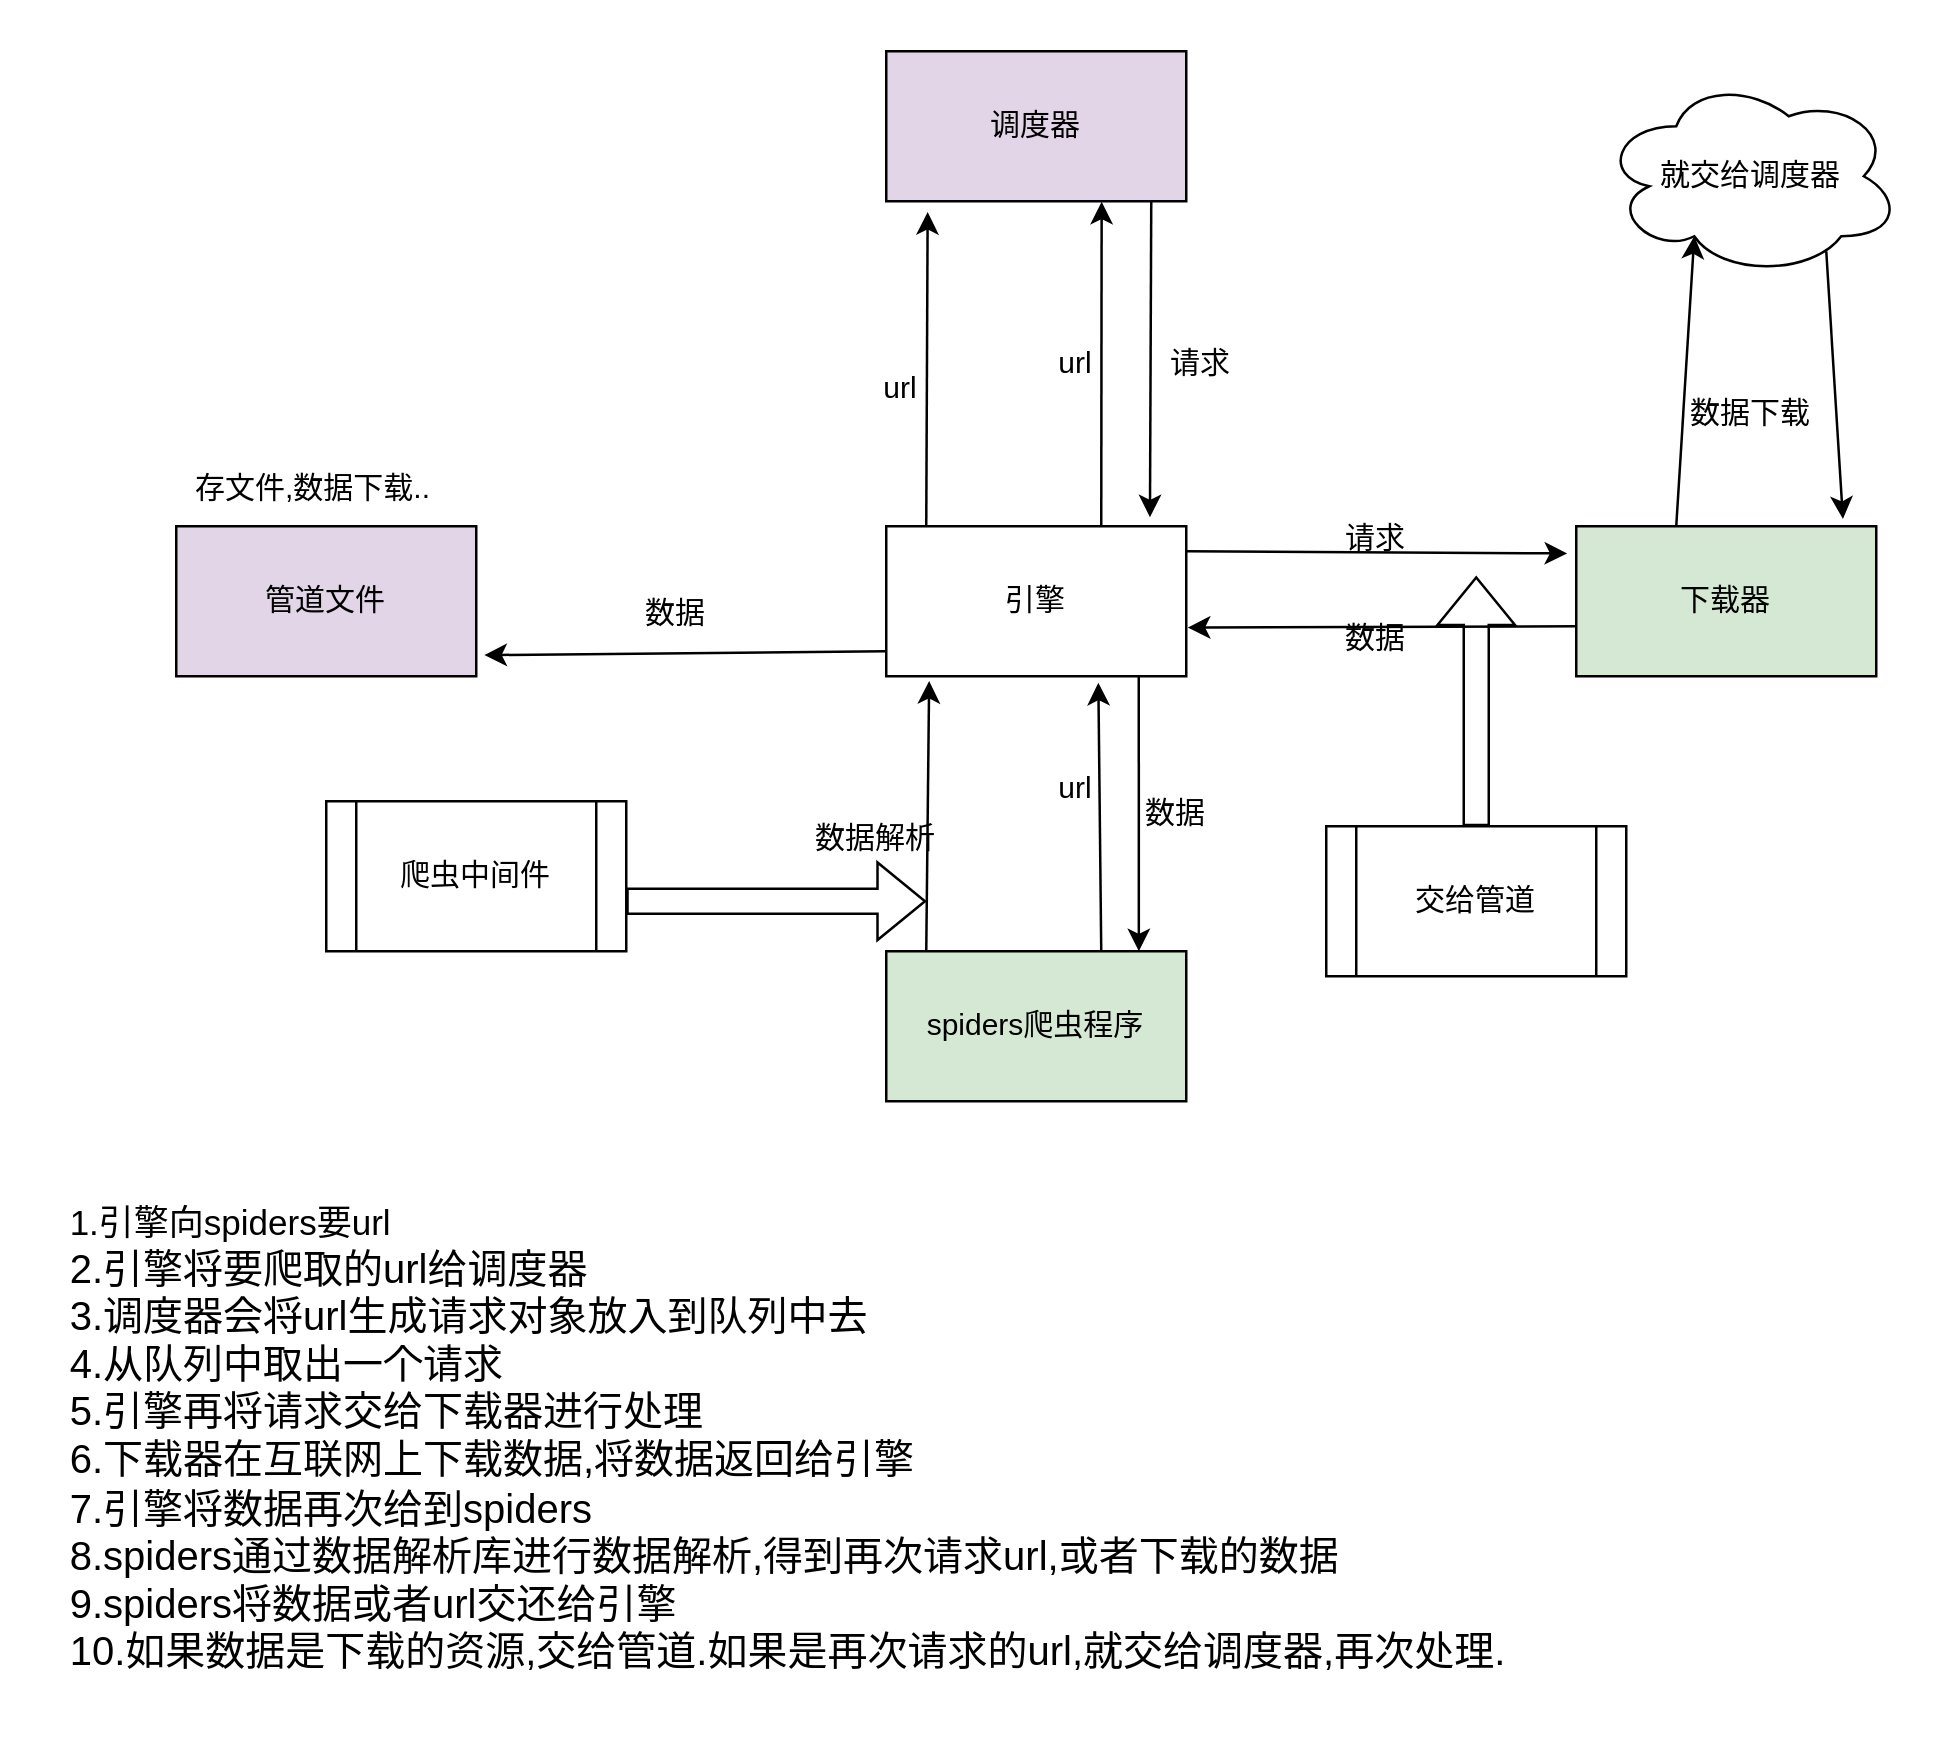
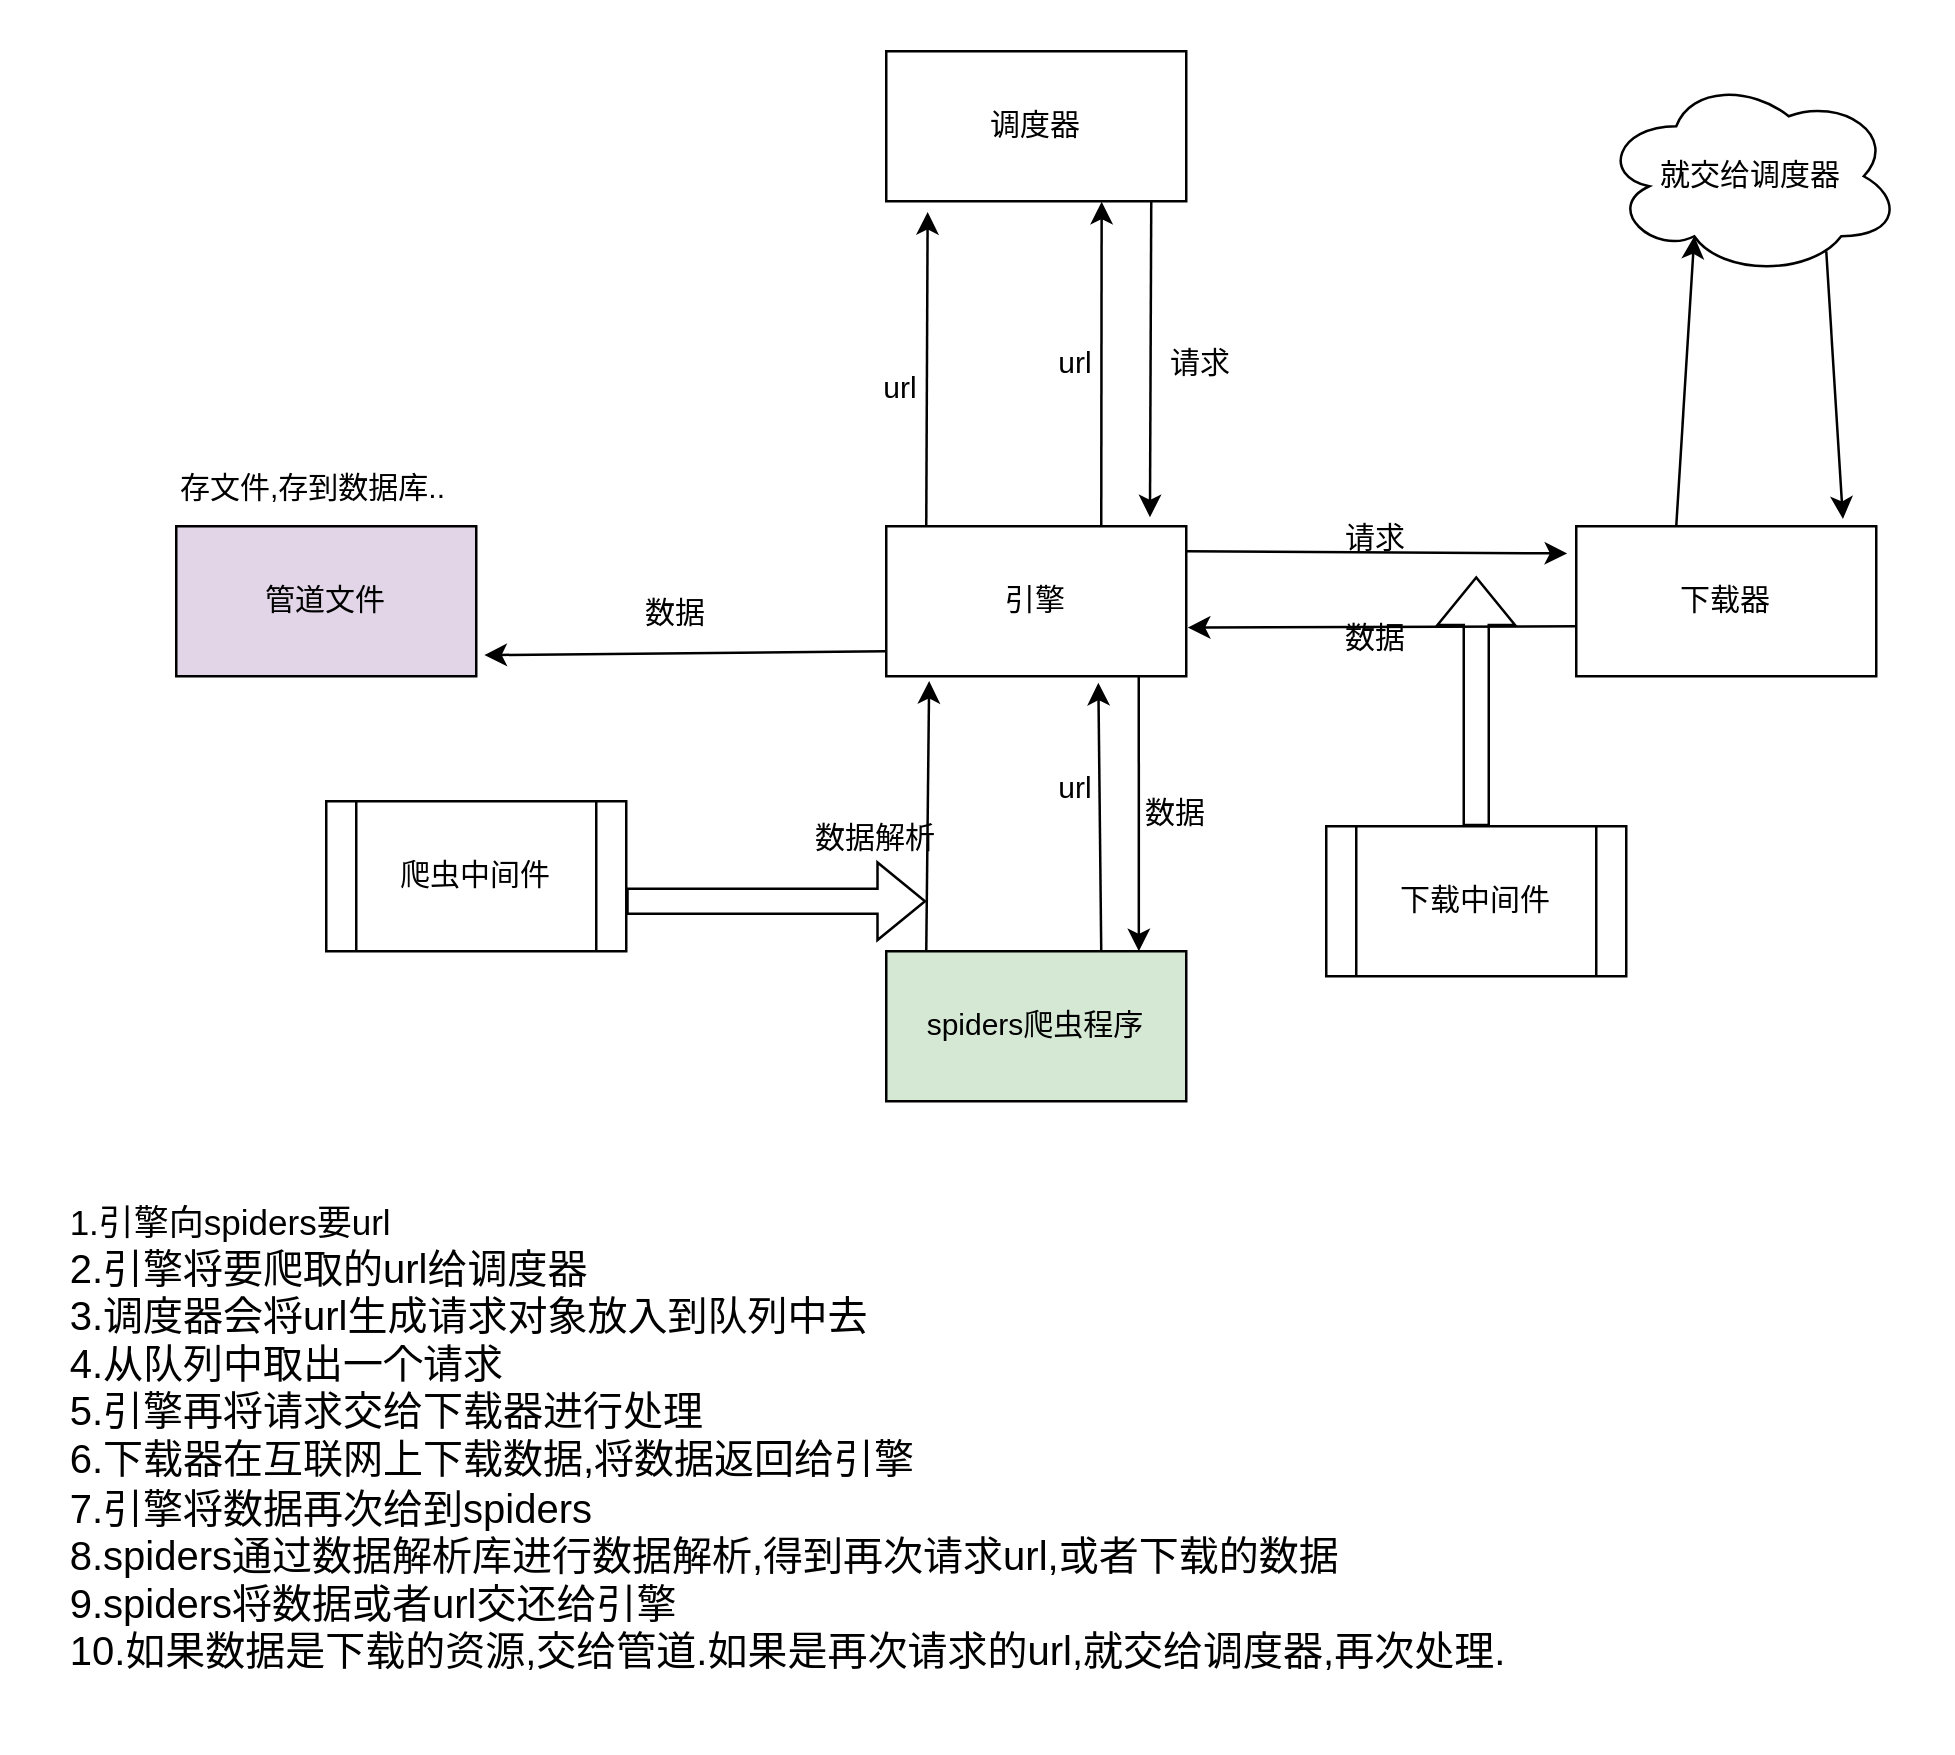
(1036, 126) -> (1036, 126)
(1751, 414) -> none
(314, 489) -> (314, 489)
(1726, 601) -> (1726, 601)
(1476, 901) -> (1476, 901)
